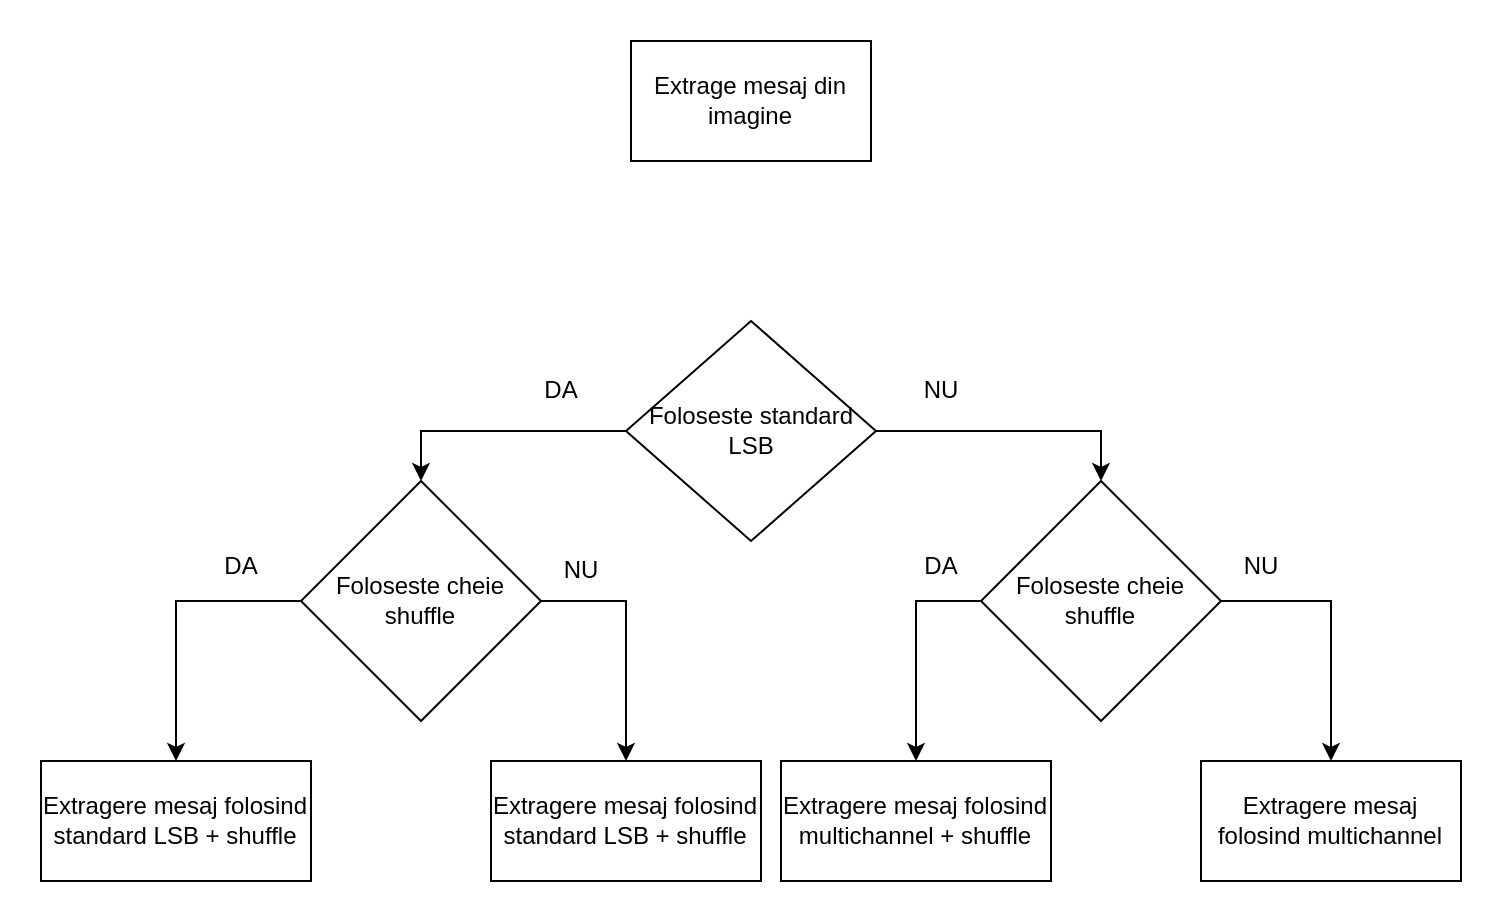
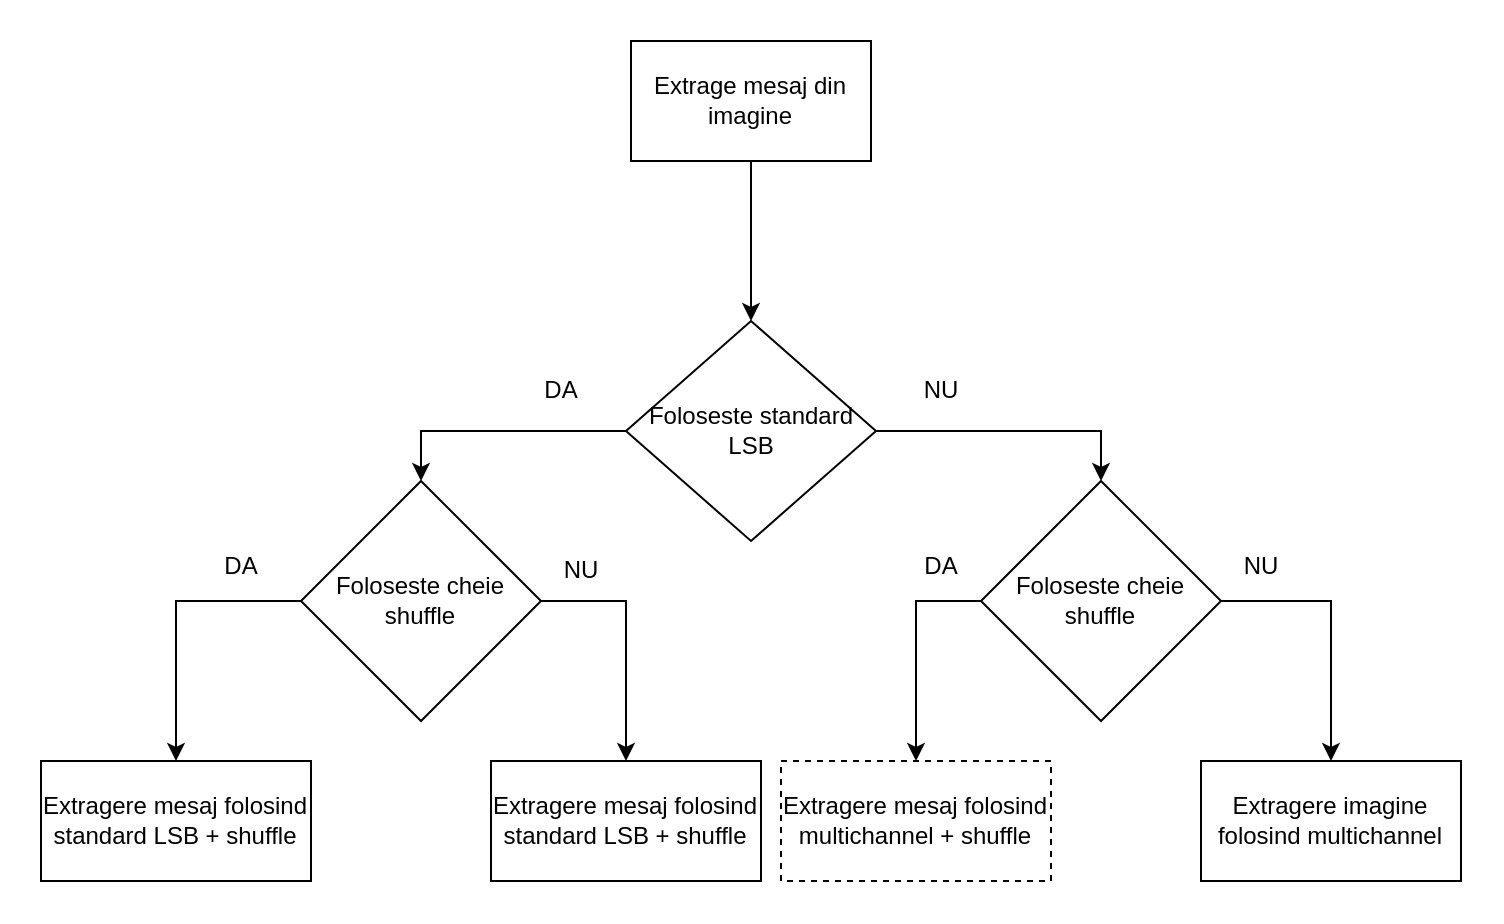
none -> (751, 234)
(916, 821) -> (916, 821)
(1331, 821) -> (1331, 821)
